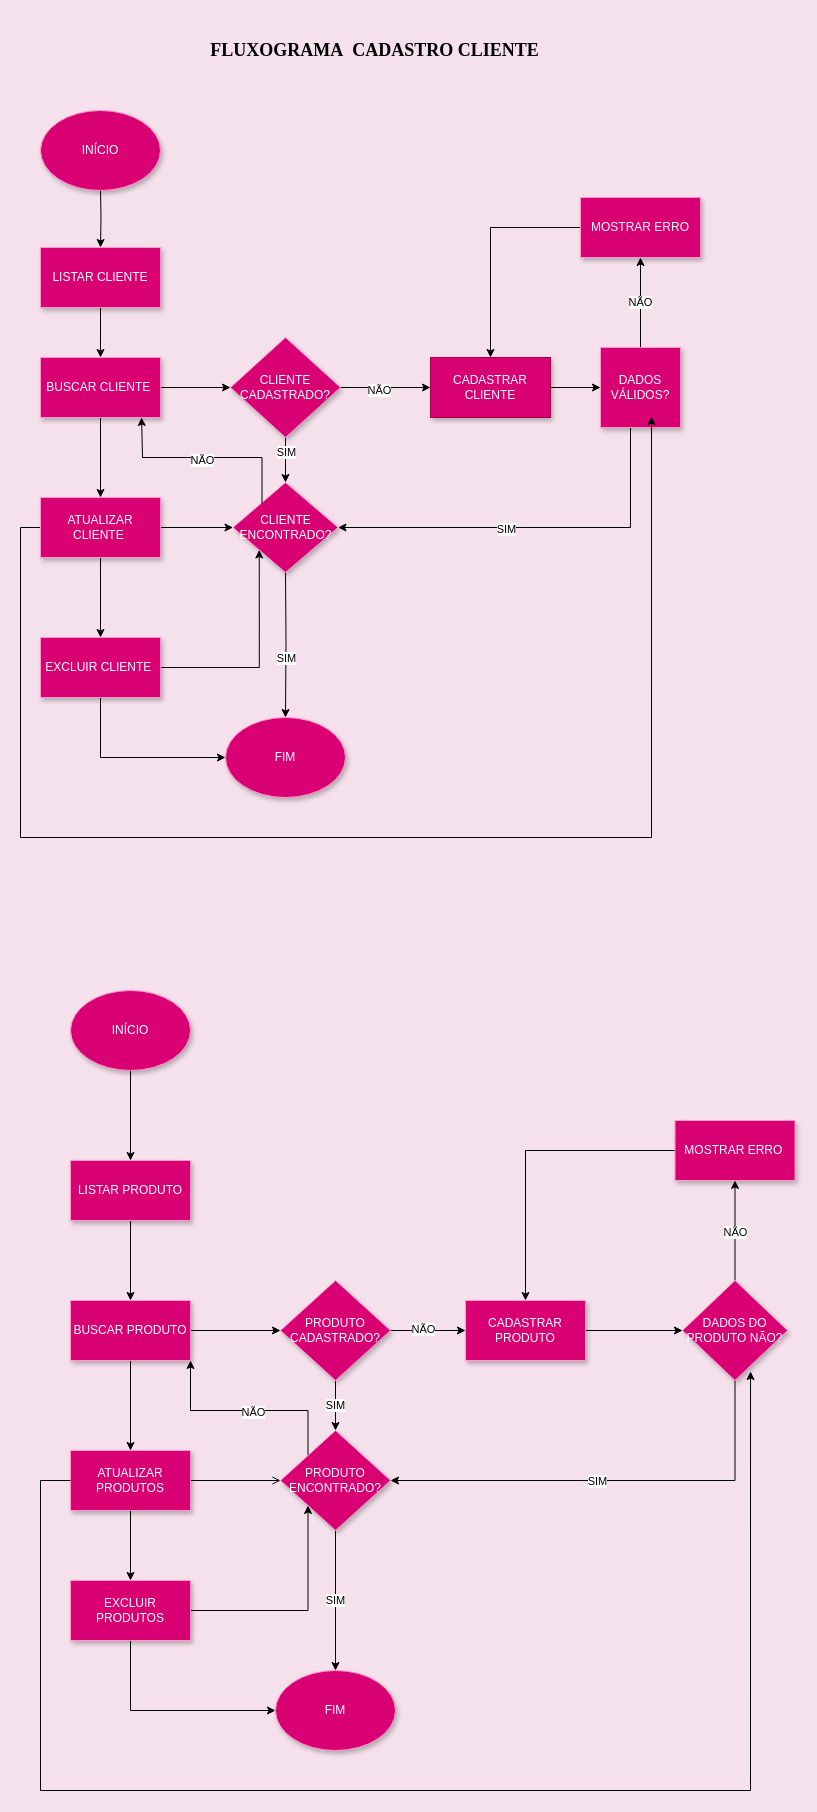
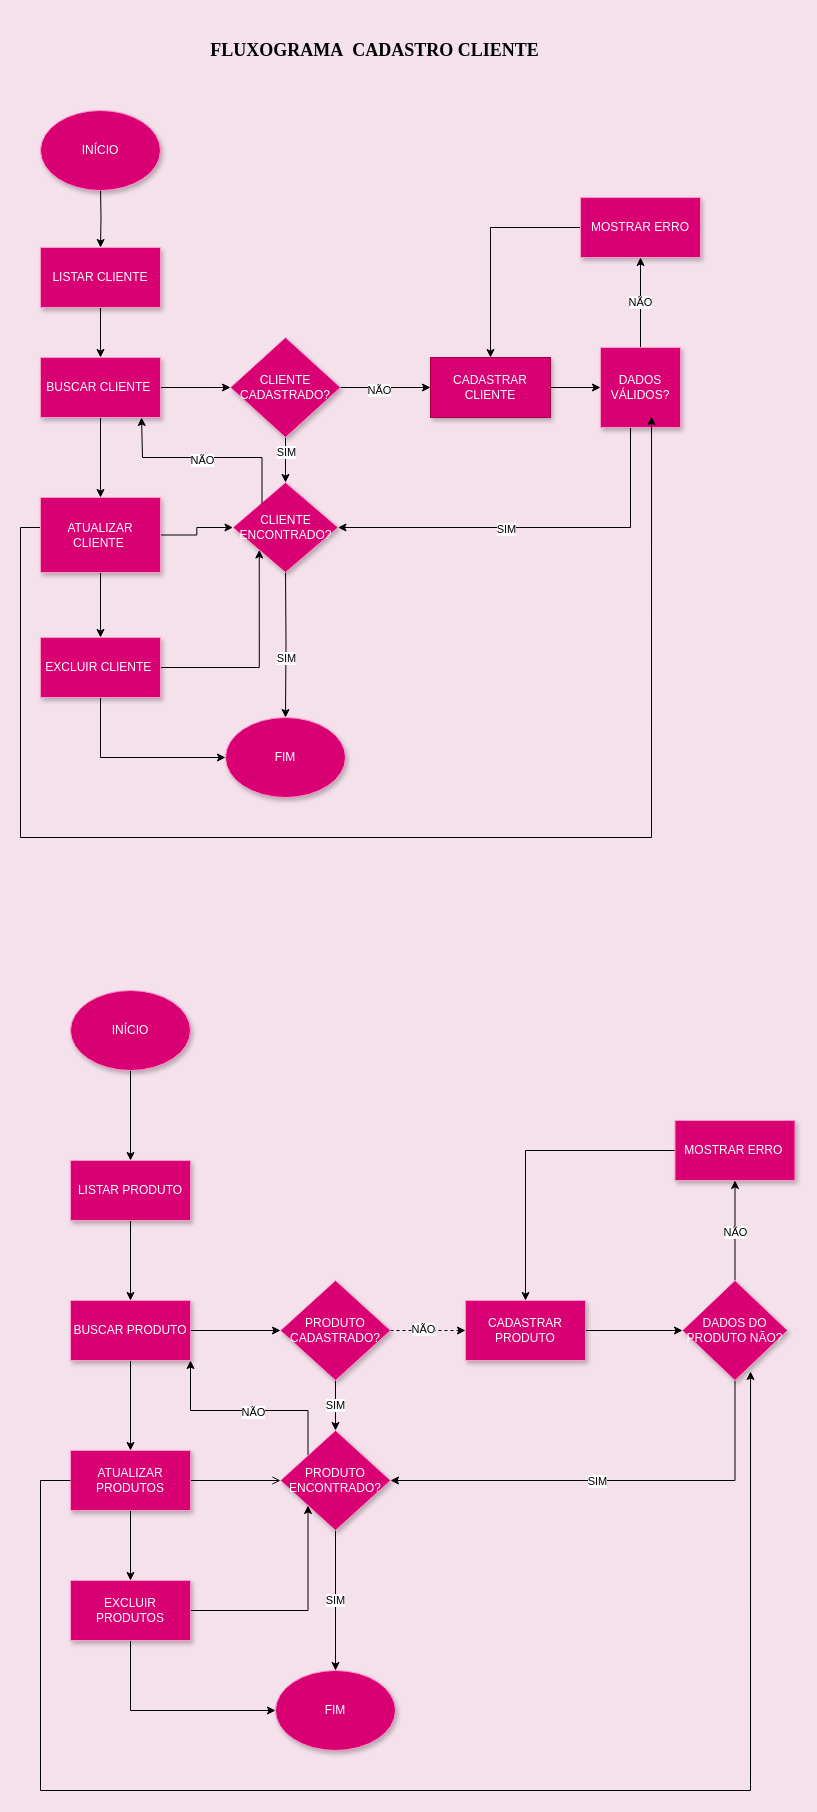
(101, 528) -> (101, 535)
(445, 1331) -> (445, 1331)
